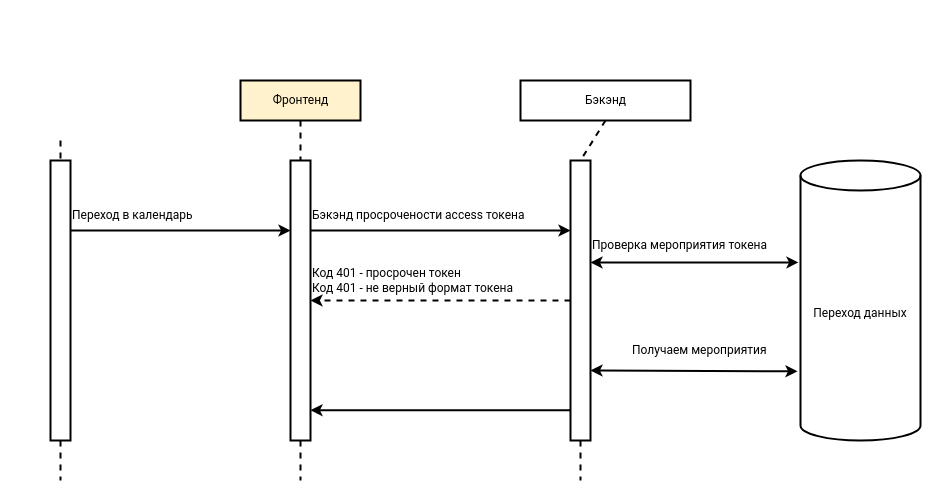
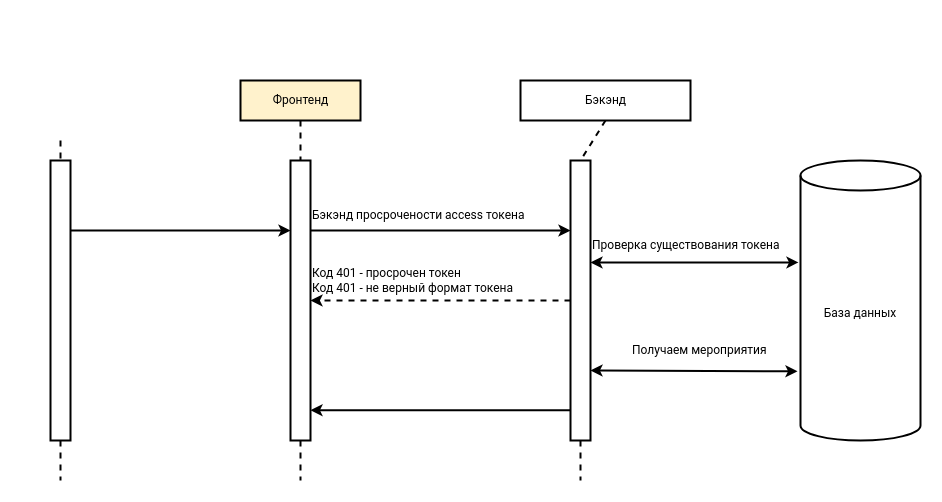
(141, 216) -> none
(680, 246) -> (687, 246)
(861, 314) -> (861, 314)
